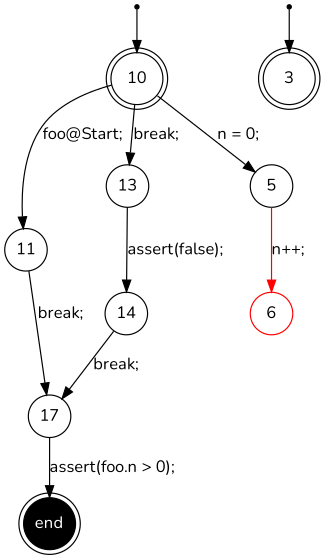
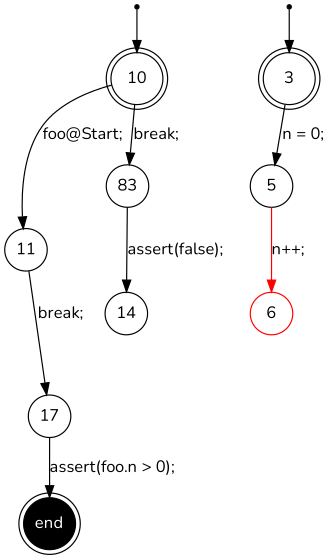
(202, 130) -> (281, 129)
(128, 186) -> (128, 186)
(91, 360) -> none
